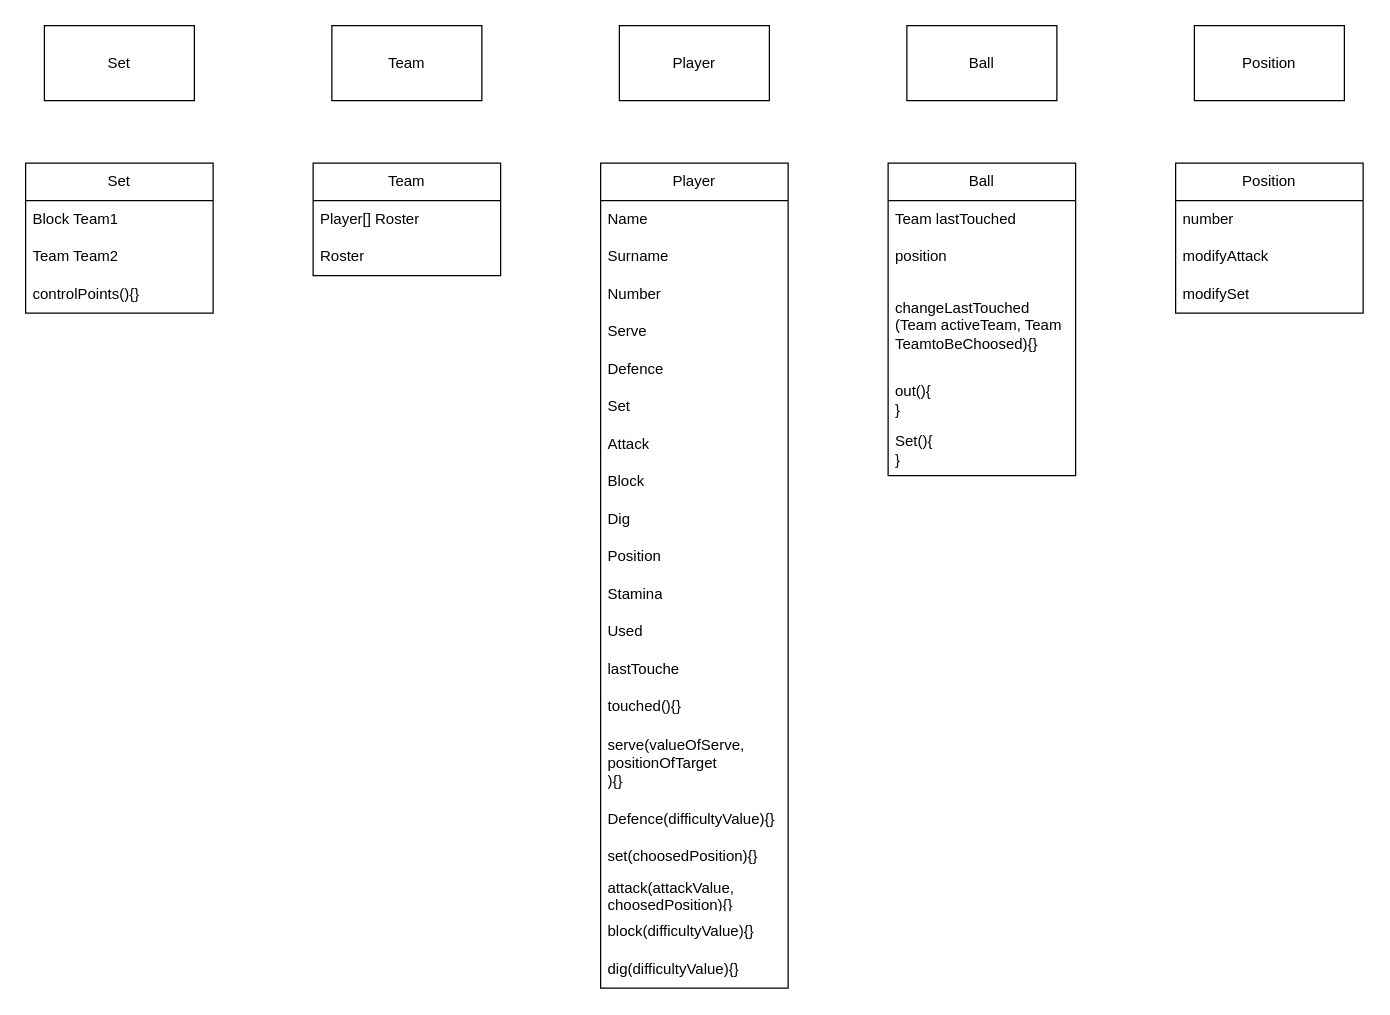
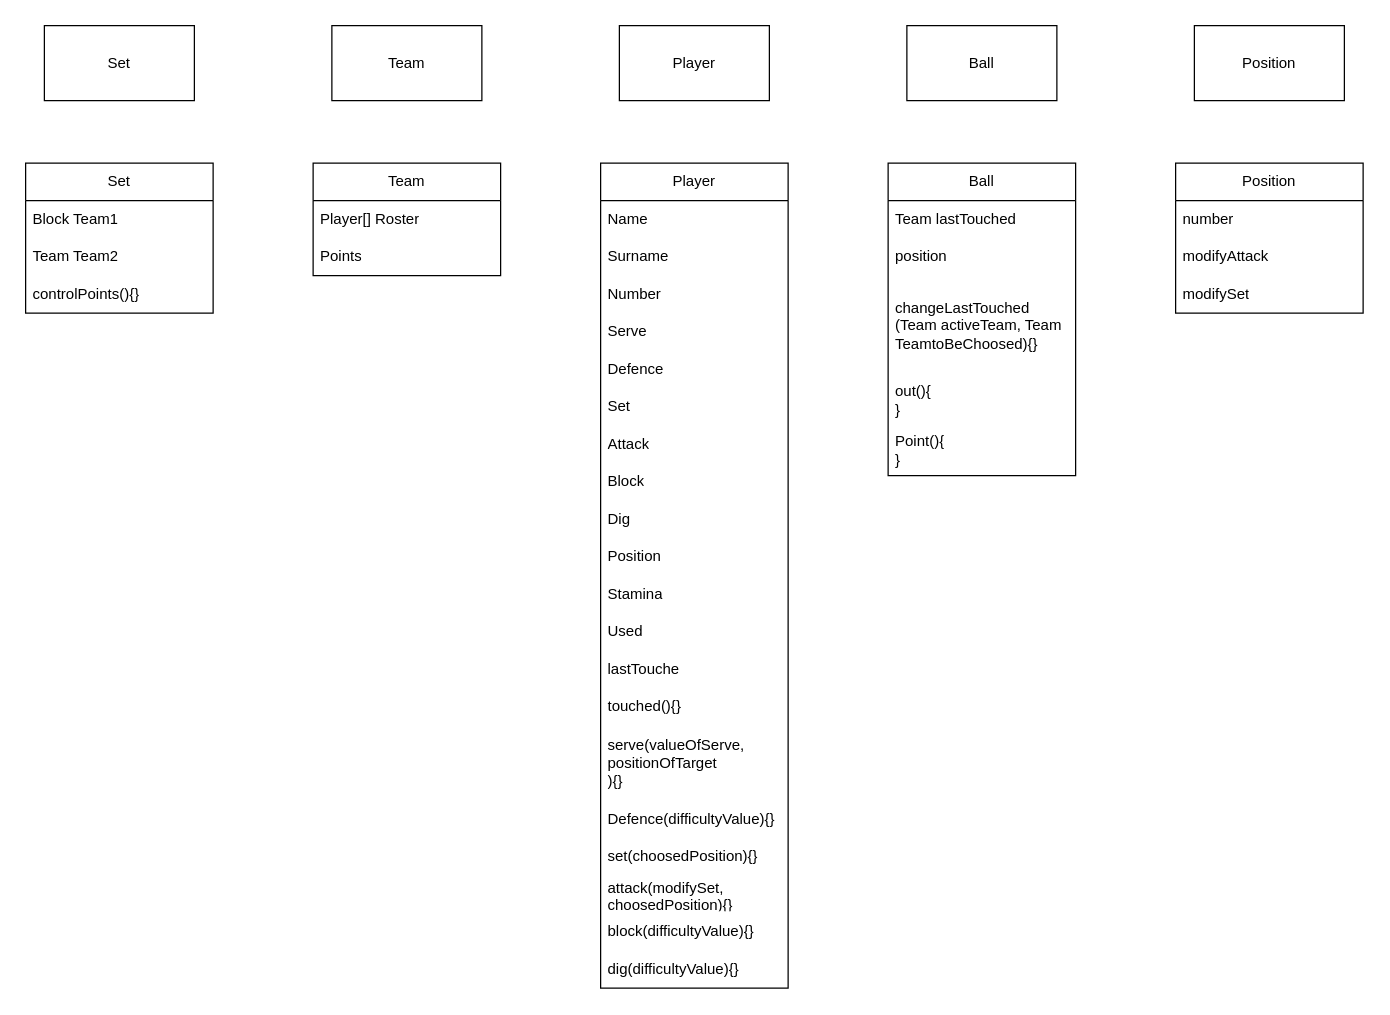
(346, 257) -> (344, 257)
(921, 451) -> (927, 451)
(684, 894) -> (680, 894)
